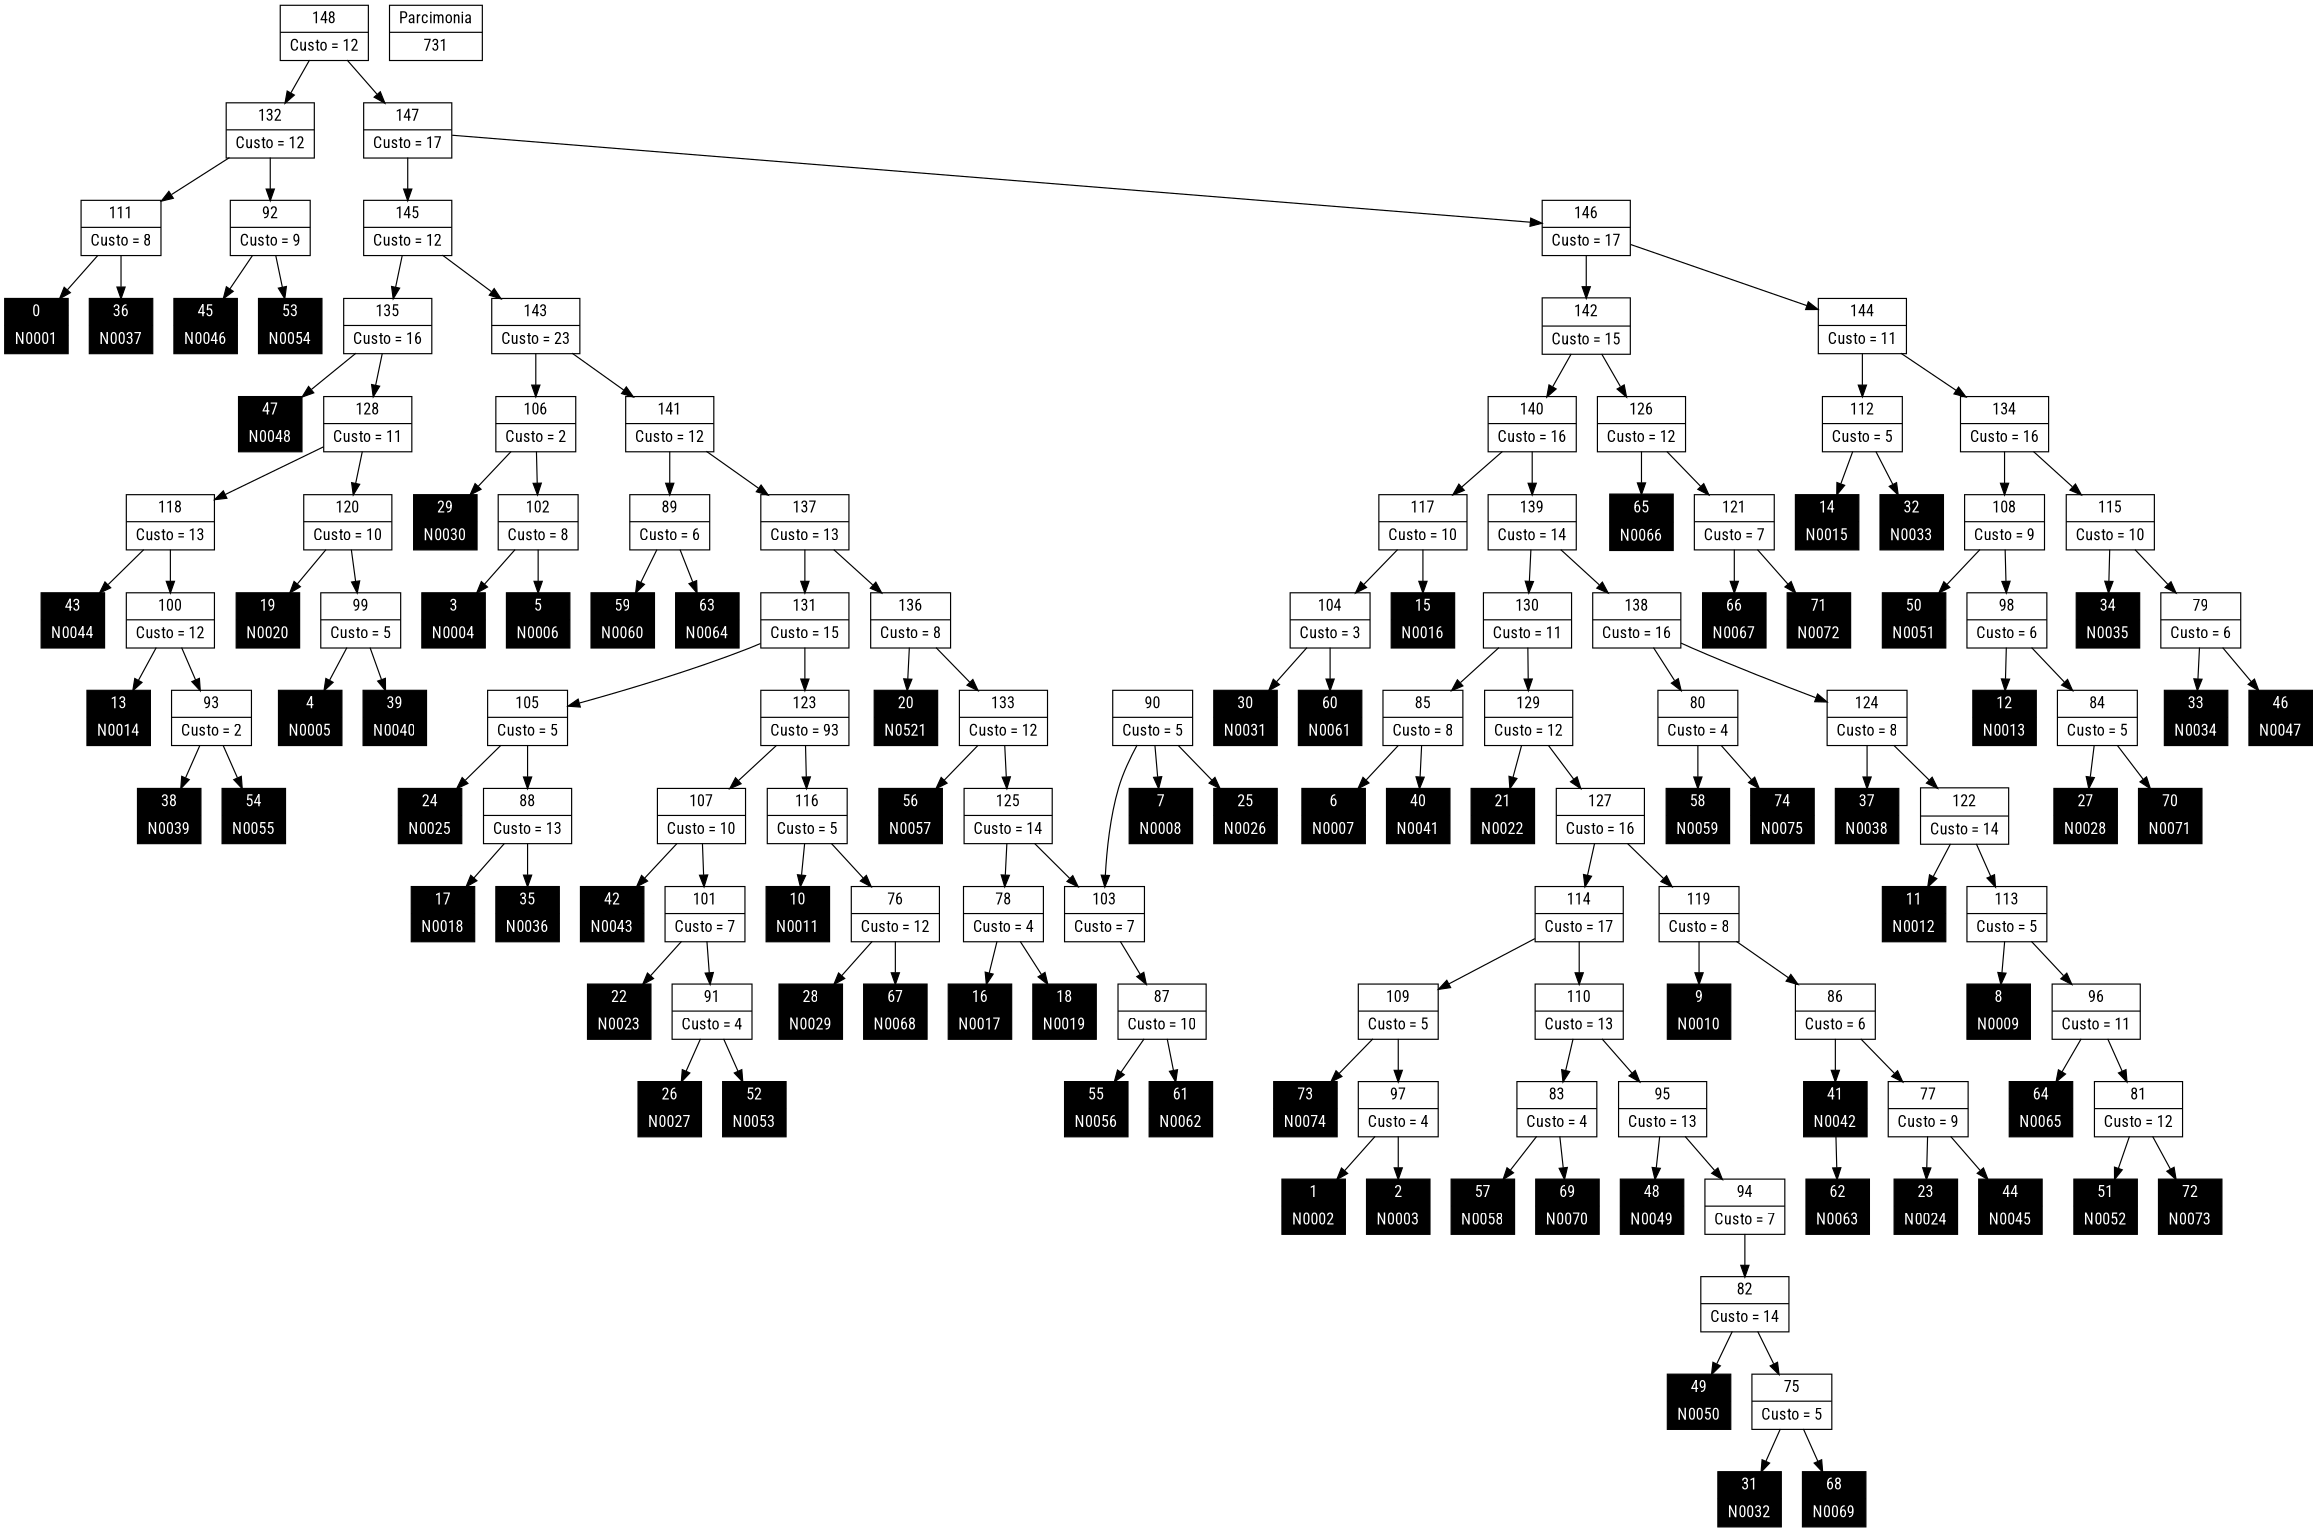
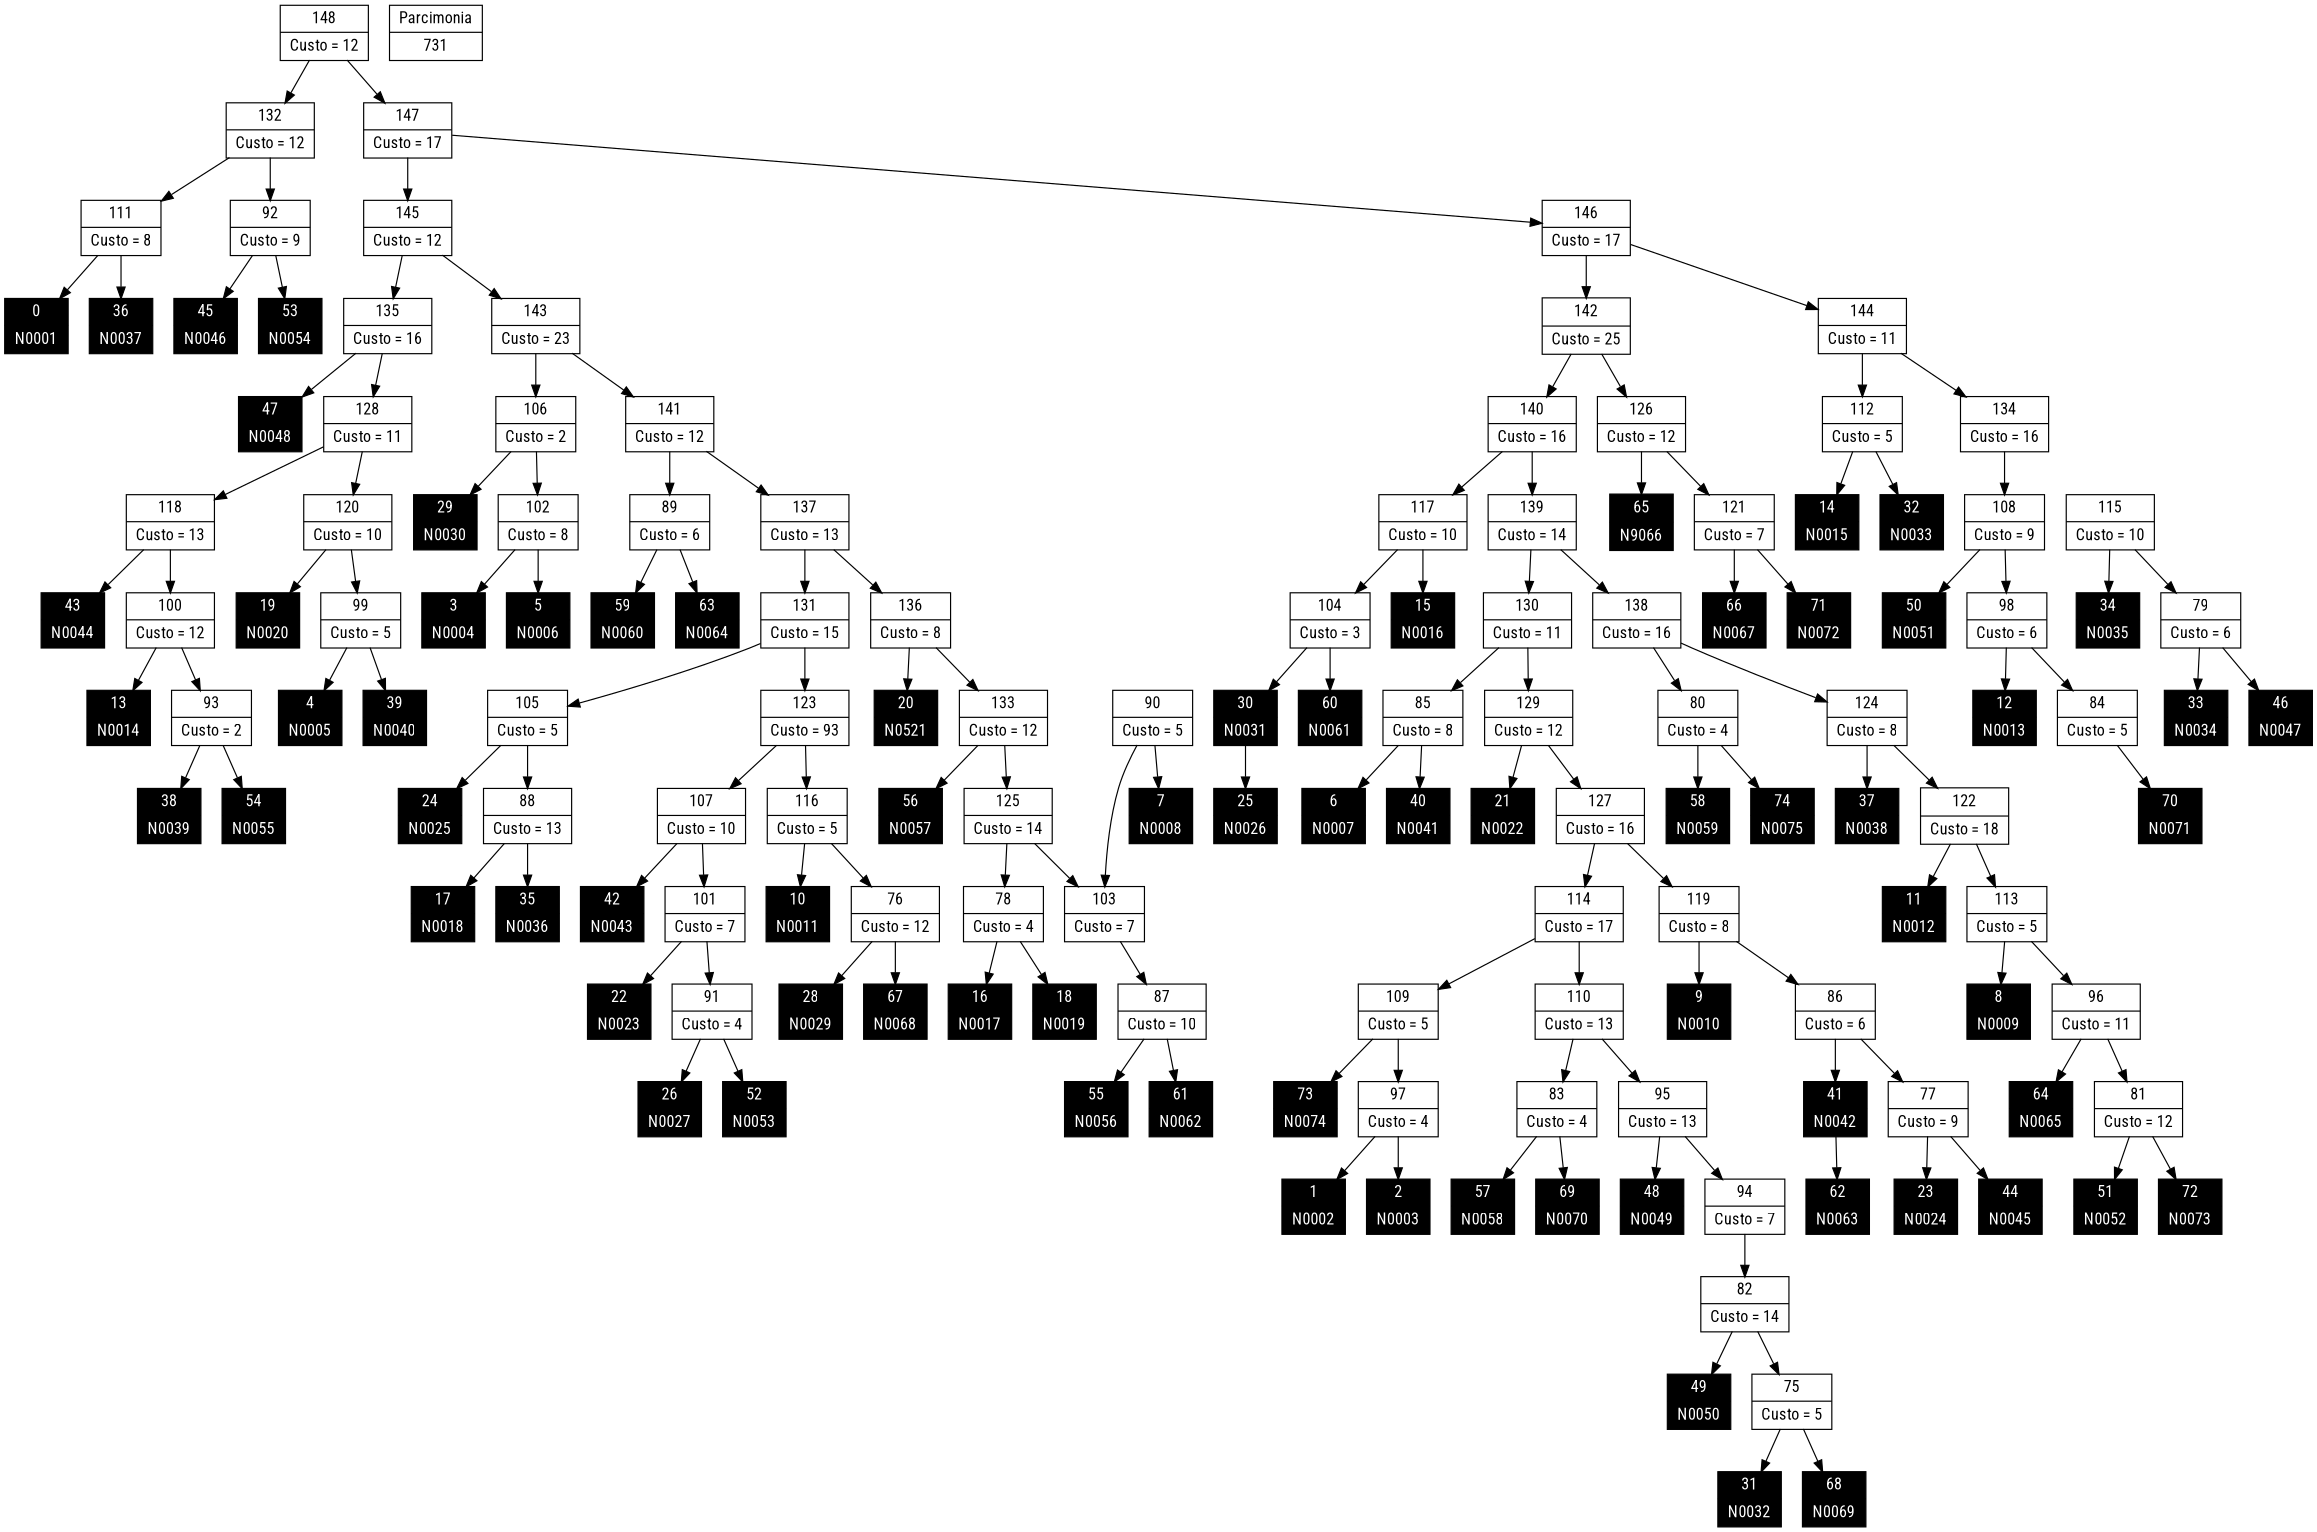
(1586, 340) -> (1586, 340)
(2053, 469) -> none
(1641, 536) -> (1641, 536)
(1195, 763) -> (1245, 761)
(2086, 816) -> none
(1965, 830) -> (1965, 830)
